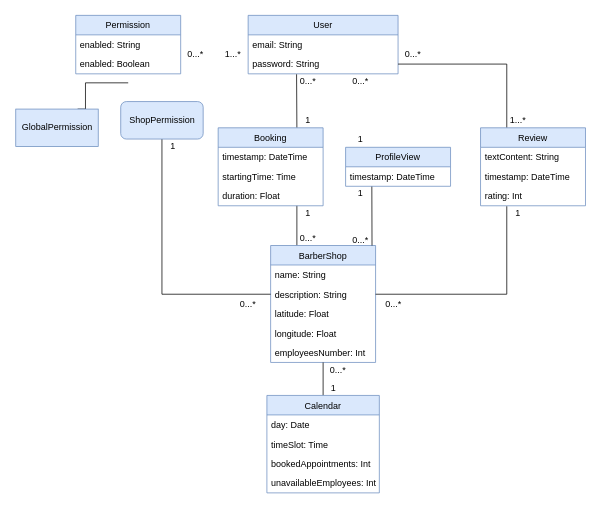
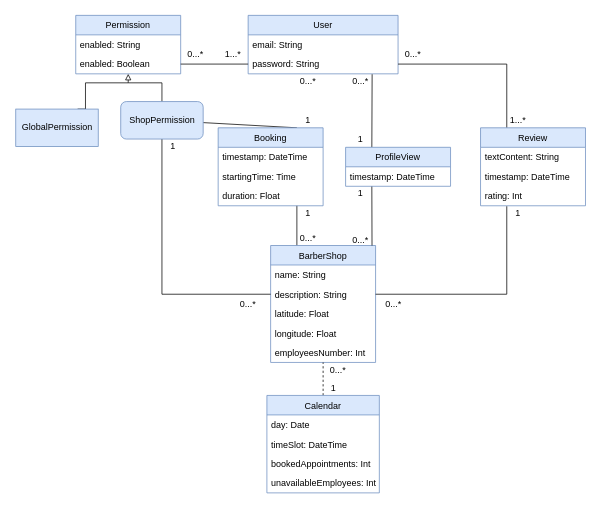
none -> (214, 64)
none -> (153, 83)
(296, 102) -> (243, 125)
none -> (372, 111)
(323, 379) -> (323, 379)
(300, 445) -> (310, 445)
